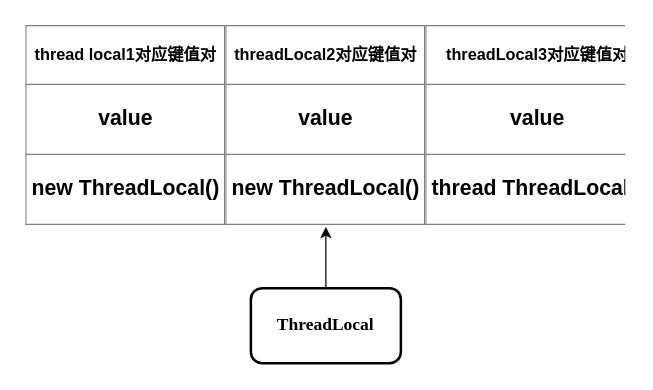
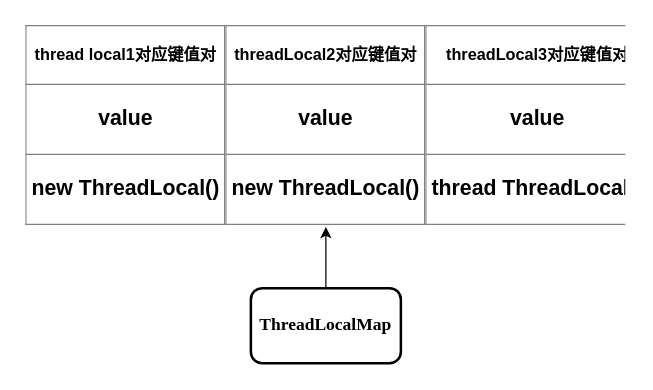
(326, 326) -> (326, 326)
